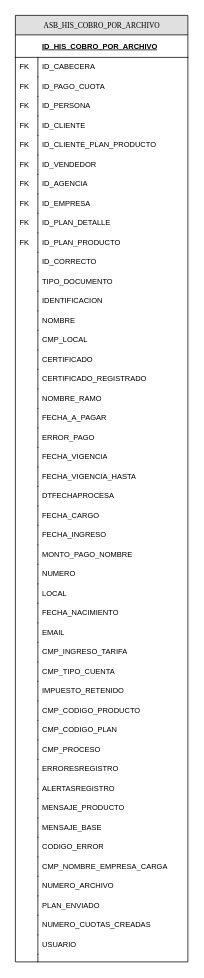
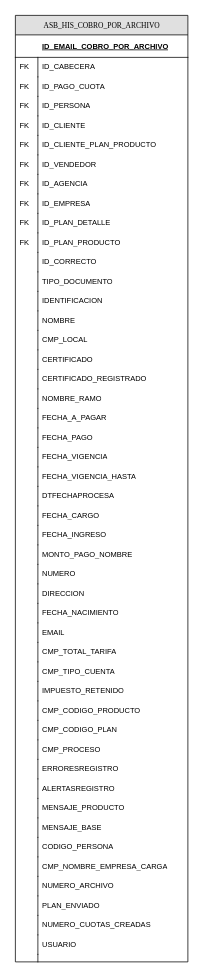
(93, 46) -> (97, 46)
(63, 438) -> (63, 438)
(53, 594) -> (61, 594)
(80, 652) -> (76, 652)
(68, 847) -> (72, 847)
